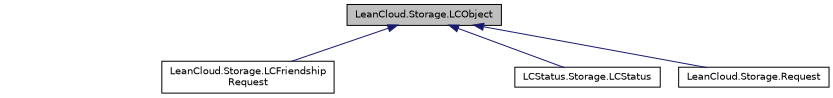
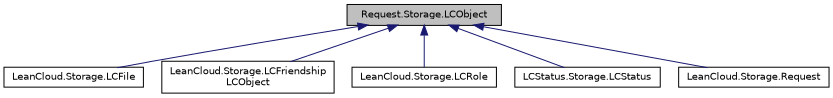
(424, 15) -> (424, 15)
none -> (74, 77)
(248, 77) -> (248, 77)
none -> (424, 77)
